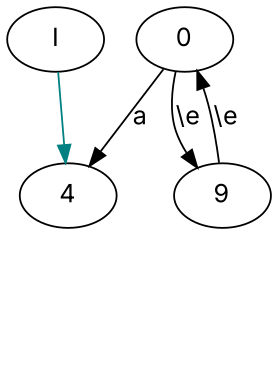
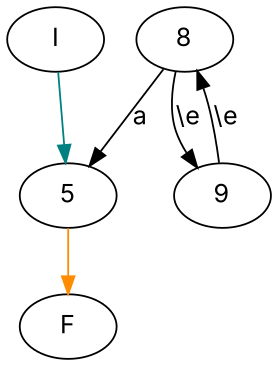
(185, 39) -> (185, 39)
(68, 196) -> (68, 196)
none -> (68, 327)
